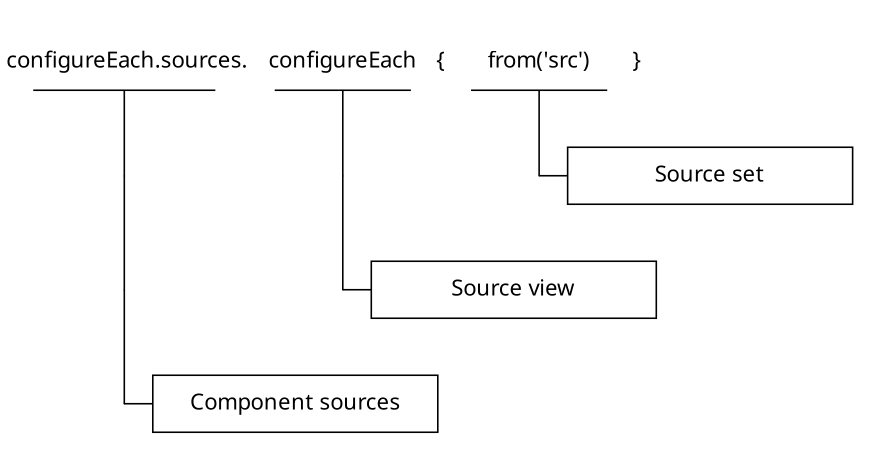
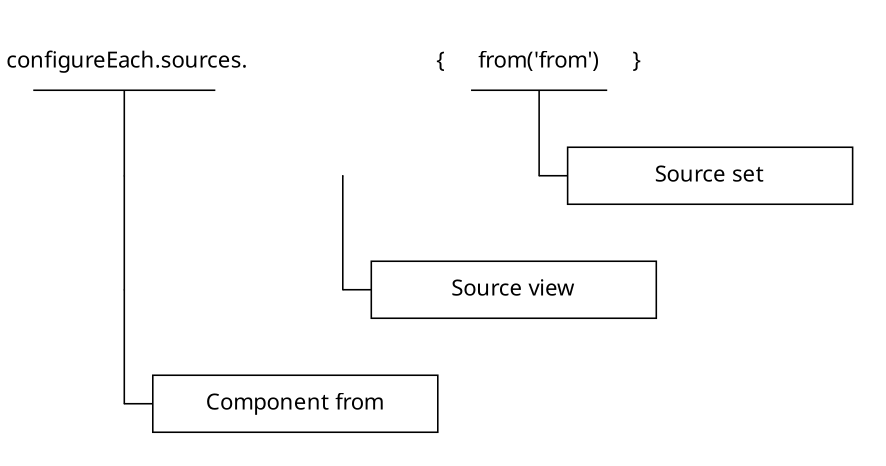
(343, 62) -> none
(539, 62) -> (539, 62)
(295, 404) -> (295, 404)
